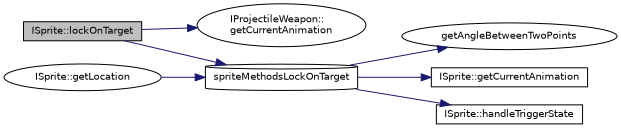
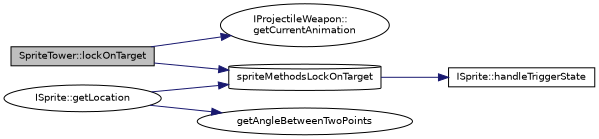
(83, 31) -> (83, 56)
(394, 57) -> (181, 109)
(509, 77) -> none
